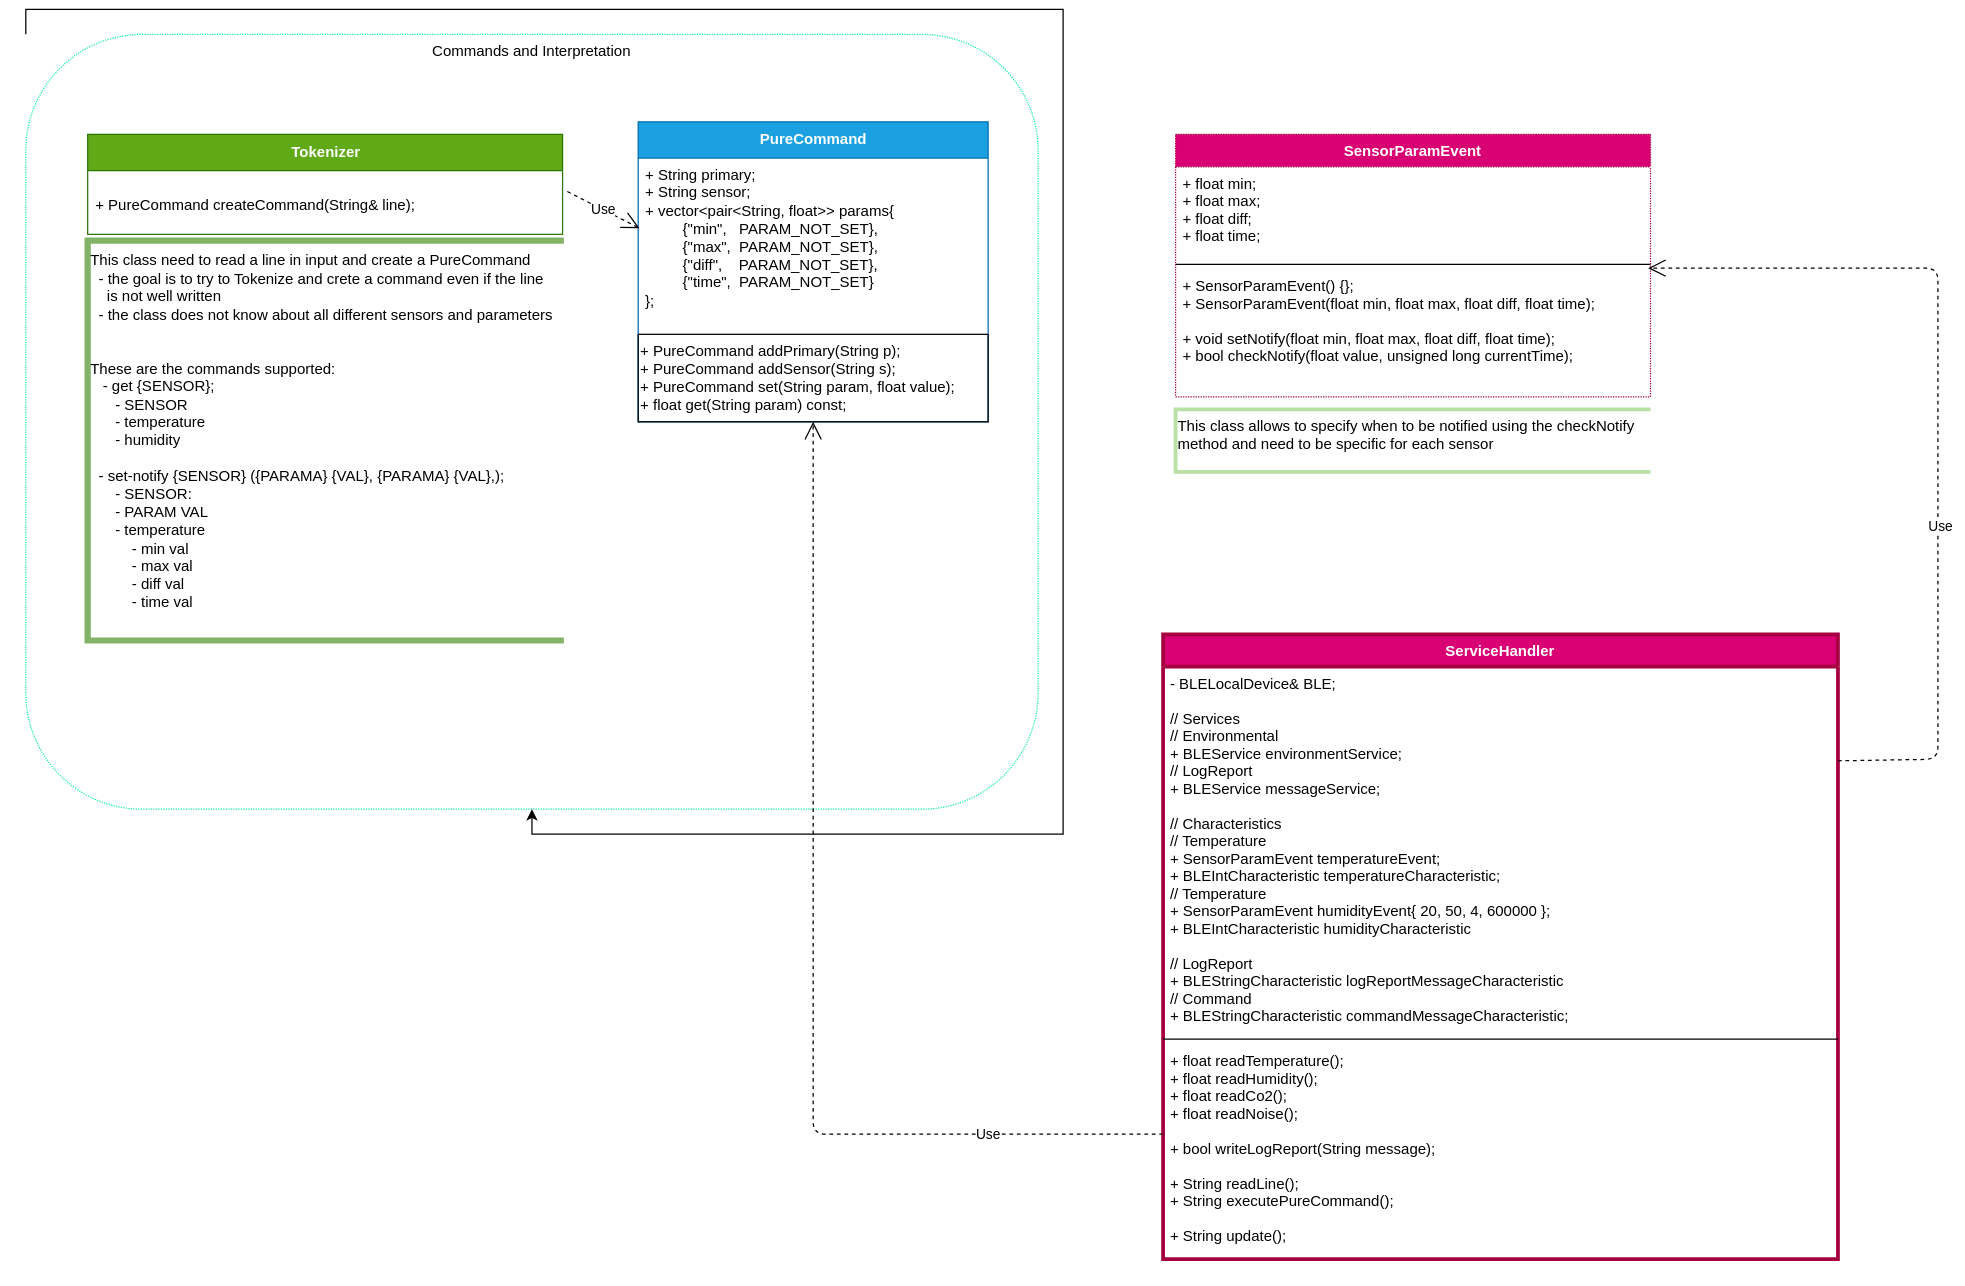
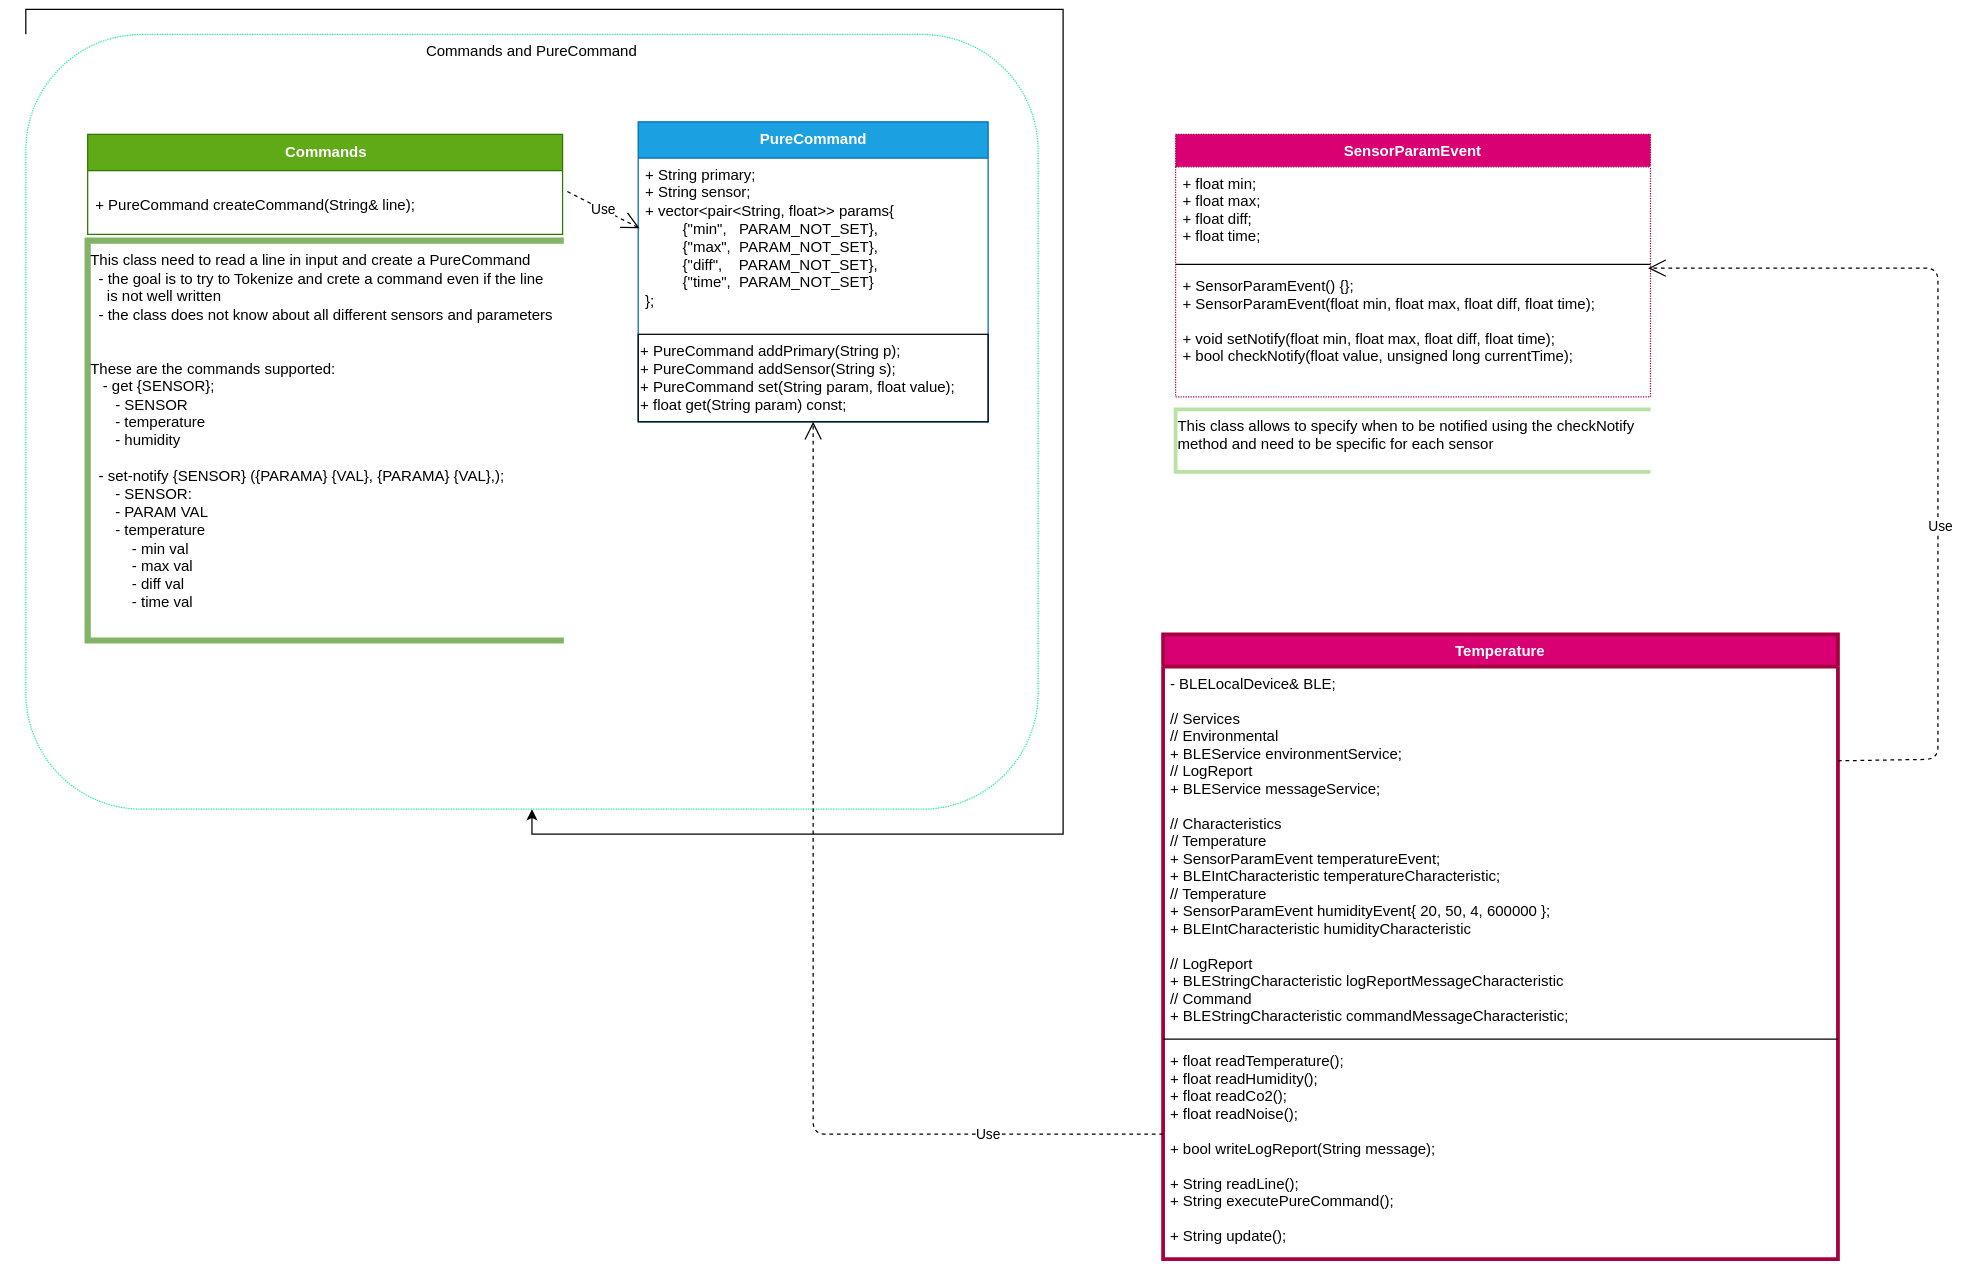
(532, 52) -> (532, 52)
(326, 153) -> (326, 153)
(1500, 651) -> (1500, 651)
